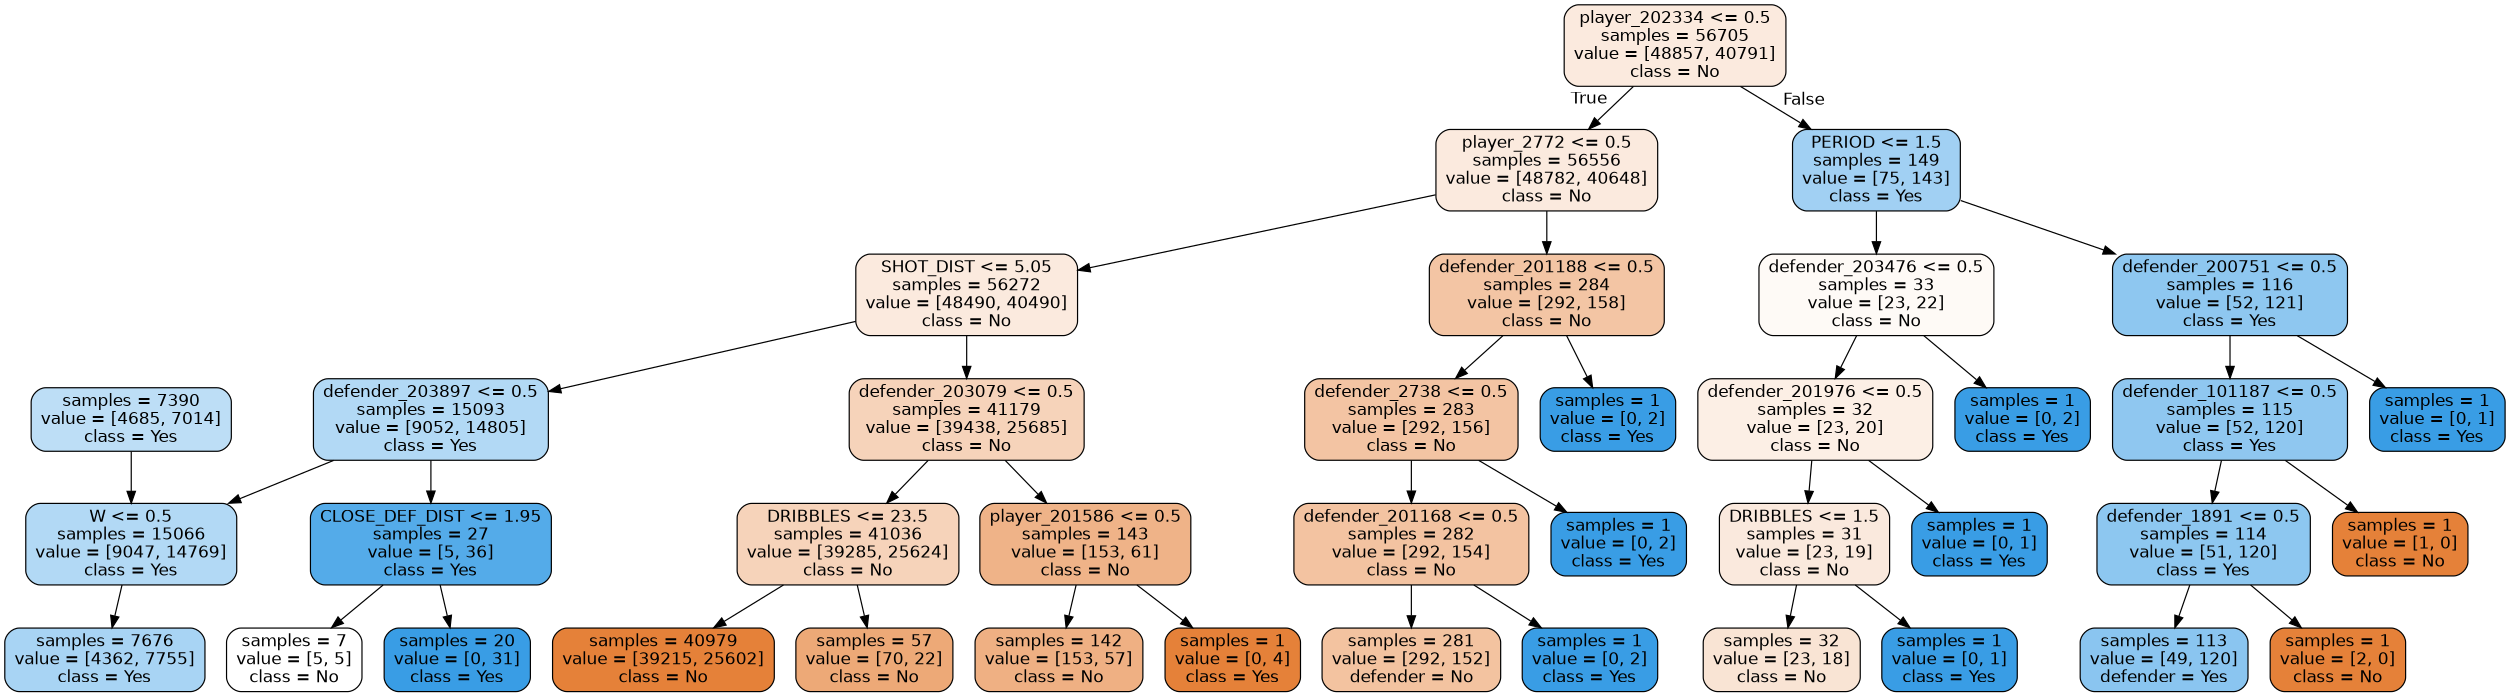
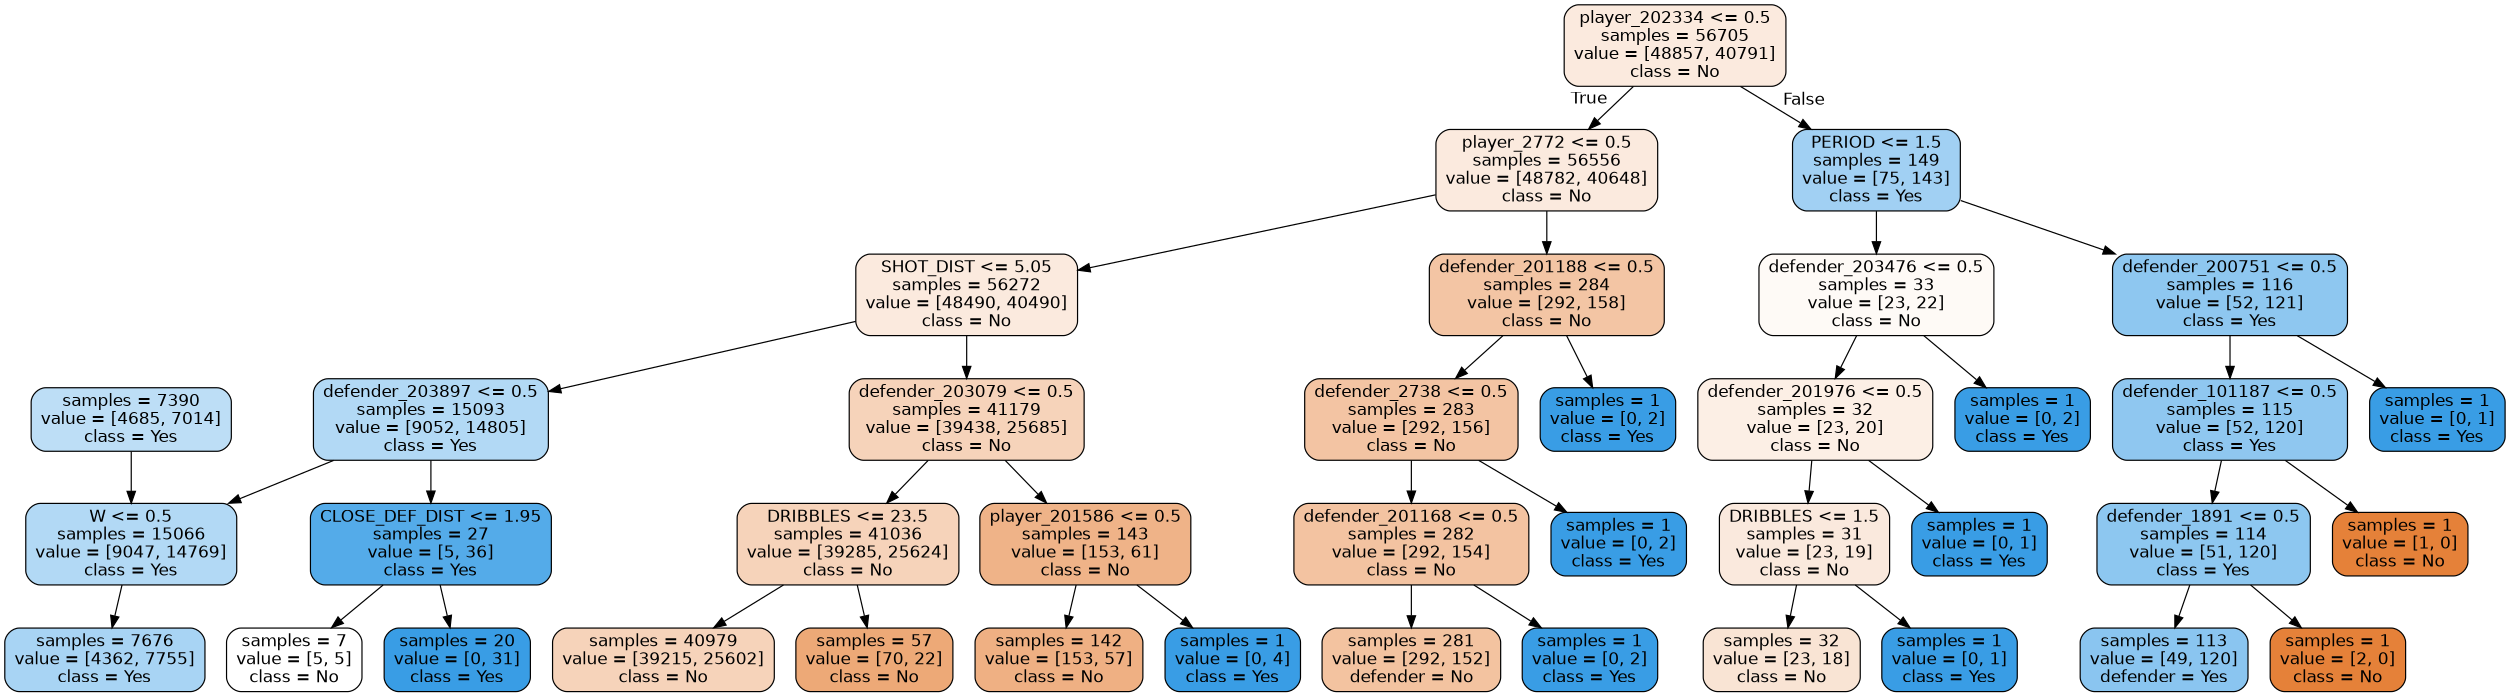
(663, 660) -> (663, 660)
(1233, 660) -> (1233, 660)
